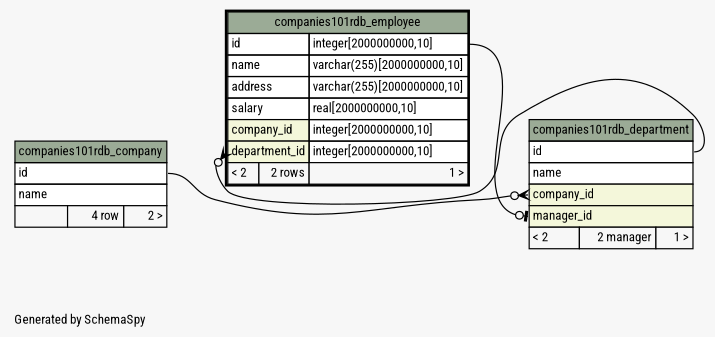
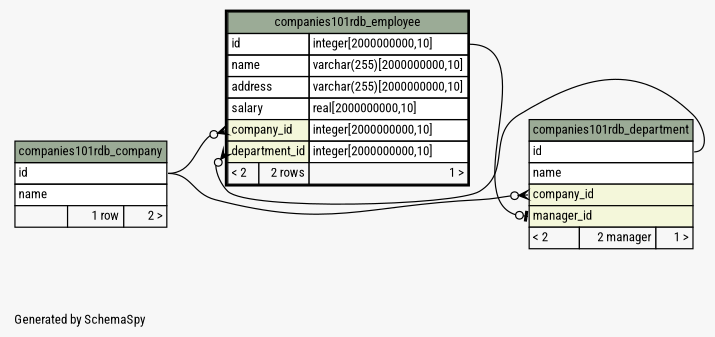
none -> (193, 159)
(106, 216) -> (106, 216)
